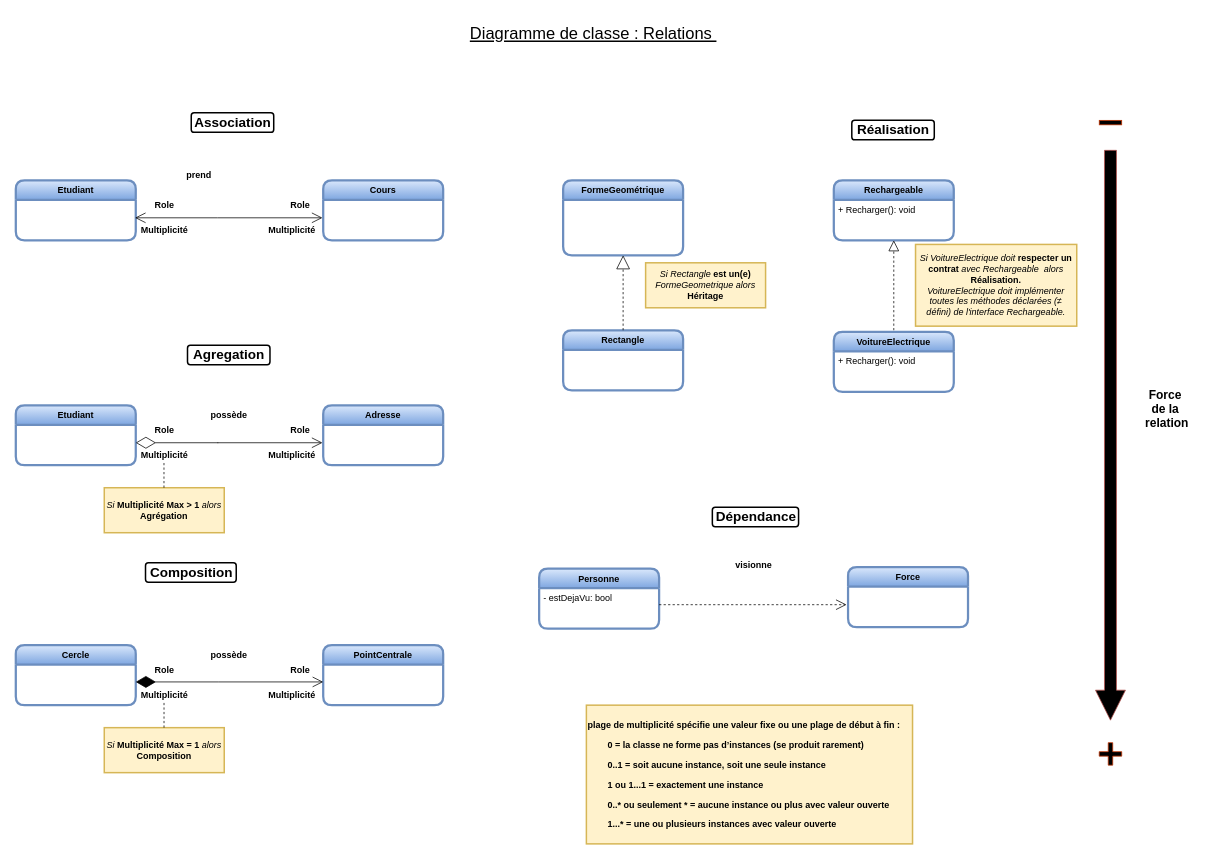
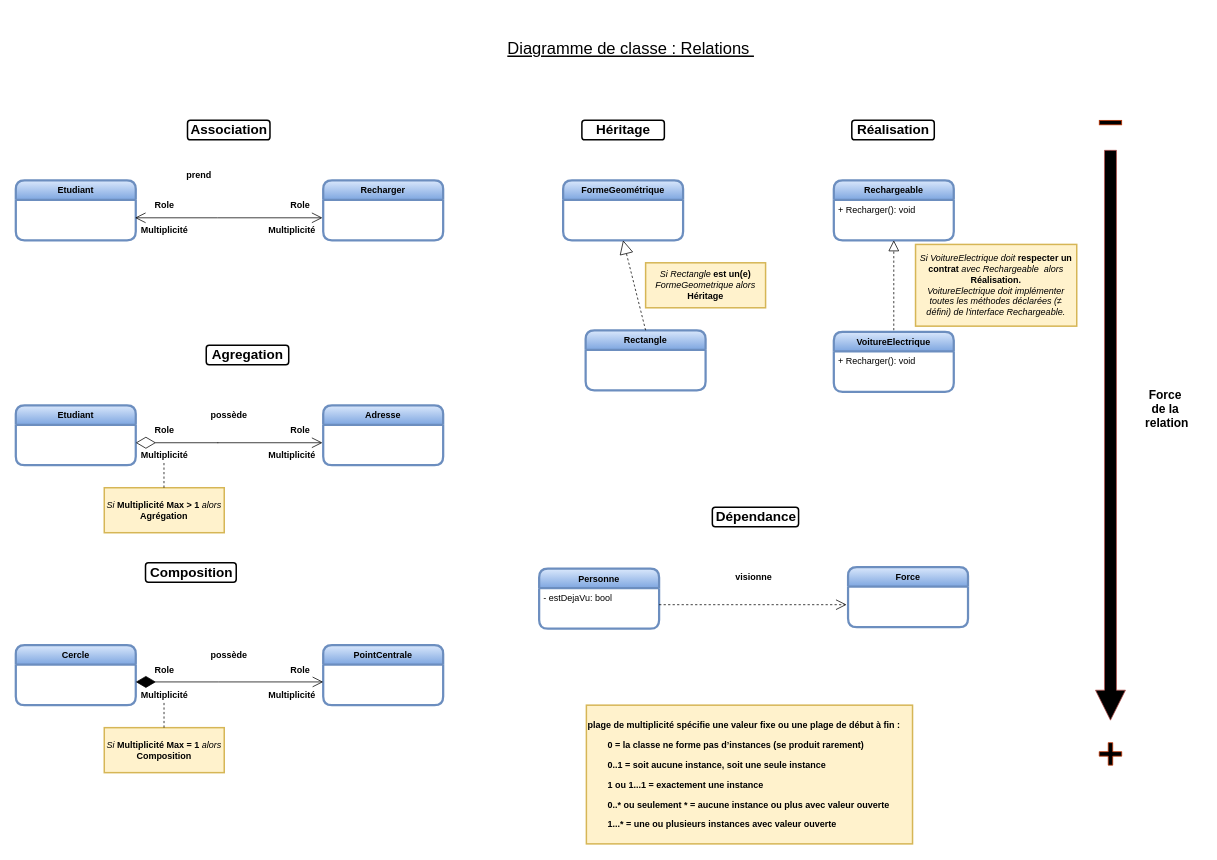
(593, 34) -> (630, 49)
(232, 123) -> (228, 130)
none -> (623, 130)
(383, 191) -> (383, 191)
(623, 218) -> (623, 210)
(228, 355) -> (247, 355)
(623, 360) -> (645, 360)
(753, 566) -> (753, 577)
